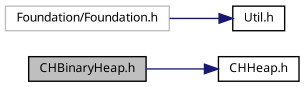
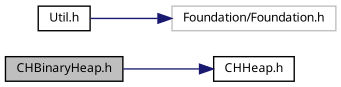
(194, 18) -> (124, 18)
